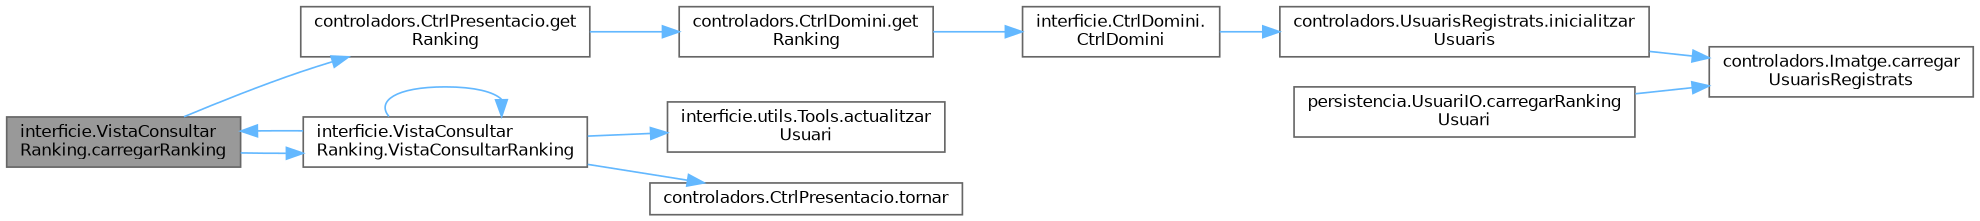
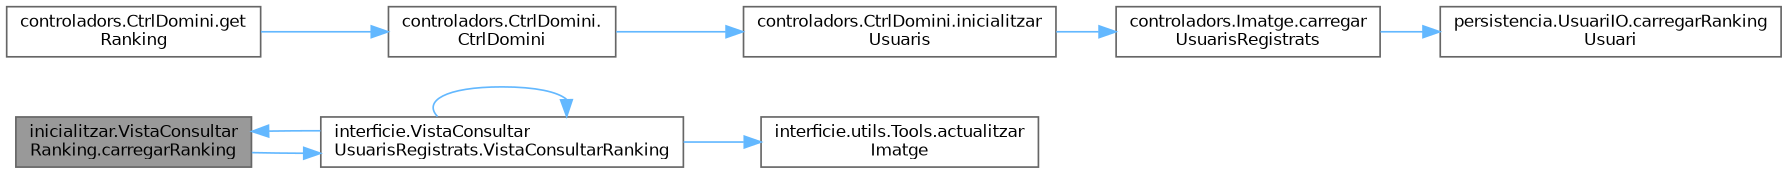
(445, 32) -> none
(1121, 32) -> (502, 32)
(1464, 32) -> (900, 32)
(1664, 91) -> (1402, 32)
(806, 127) -> (900, 142)
(124, 142) -> (134, 142)
(445, 142) -> (502, 142)
(806, 199) -> none
